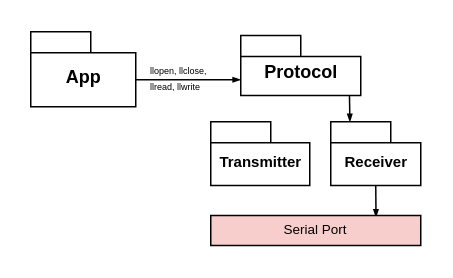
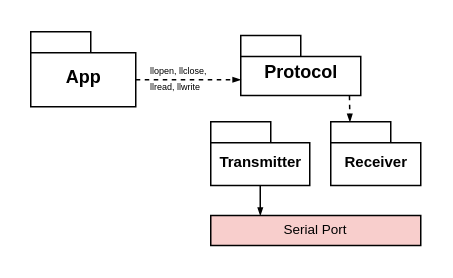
(185, 80) -> (185, 80)
(350, 106) -> (350, 106)
none -> (260, 196)
(376, 197) -> none
